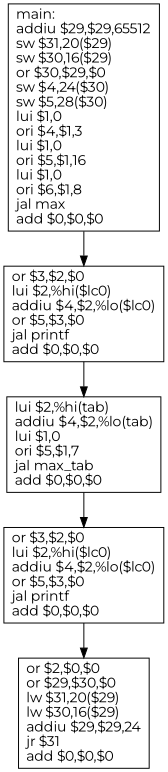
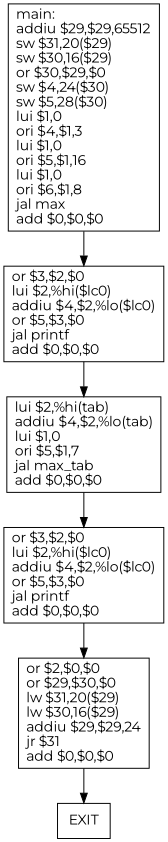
none -> (84, 821)
